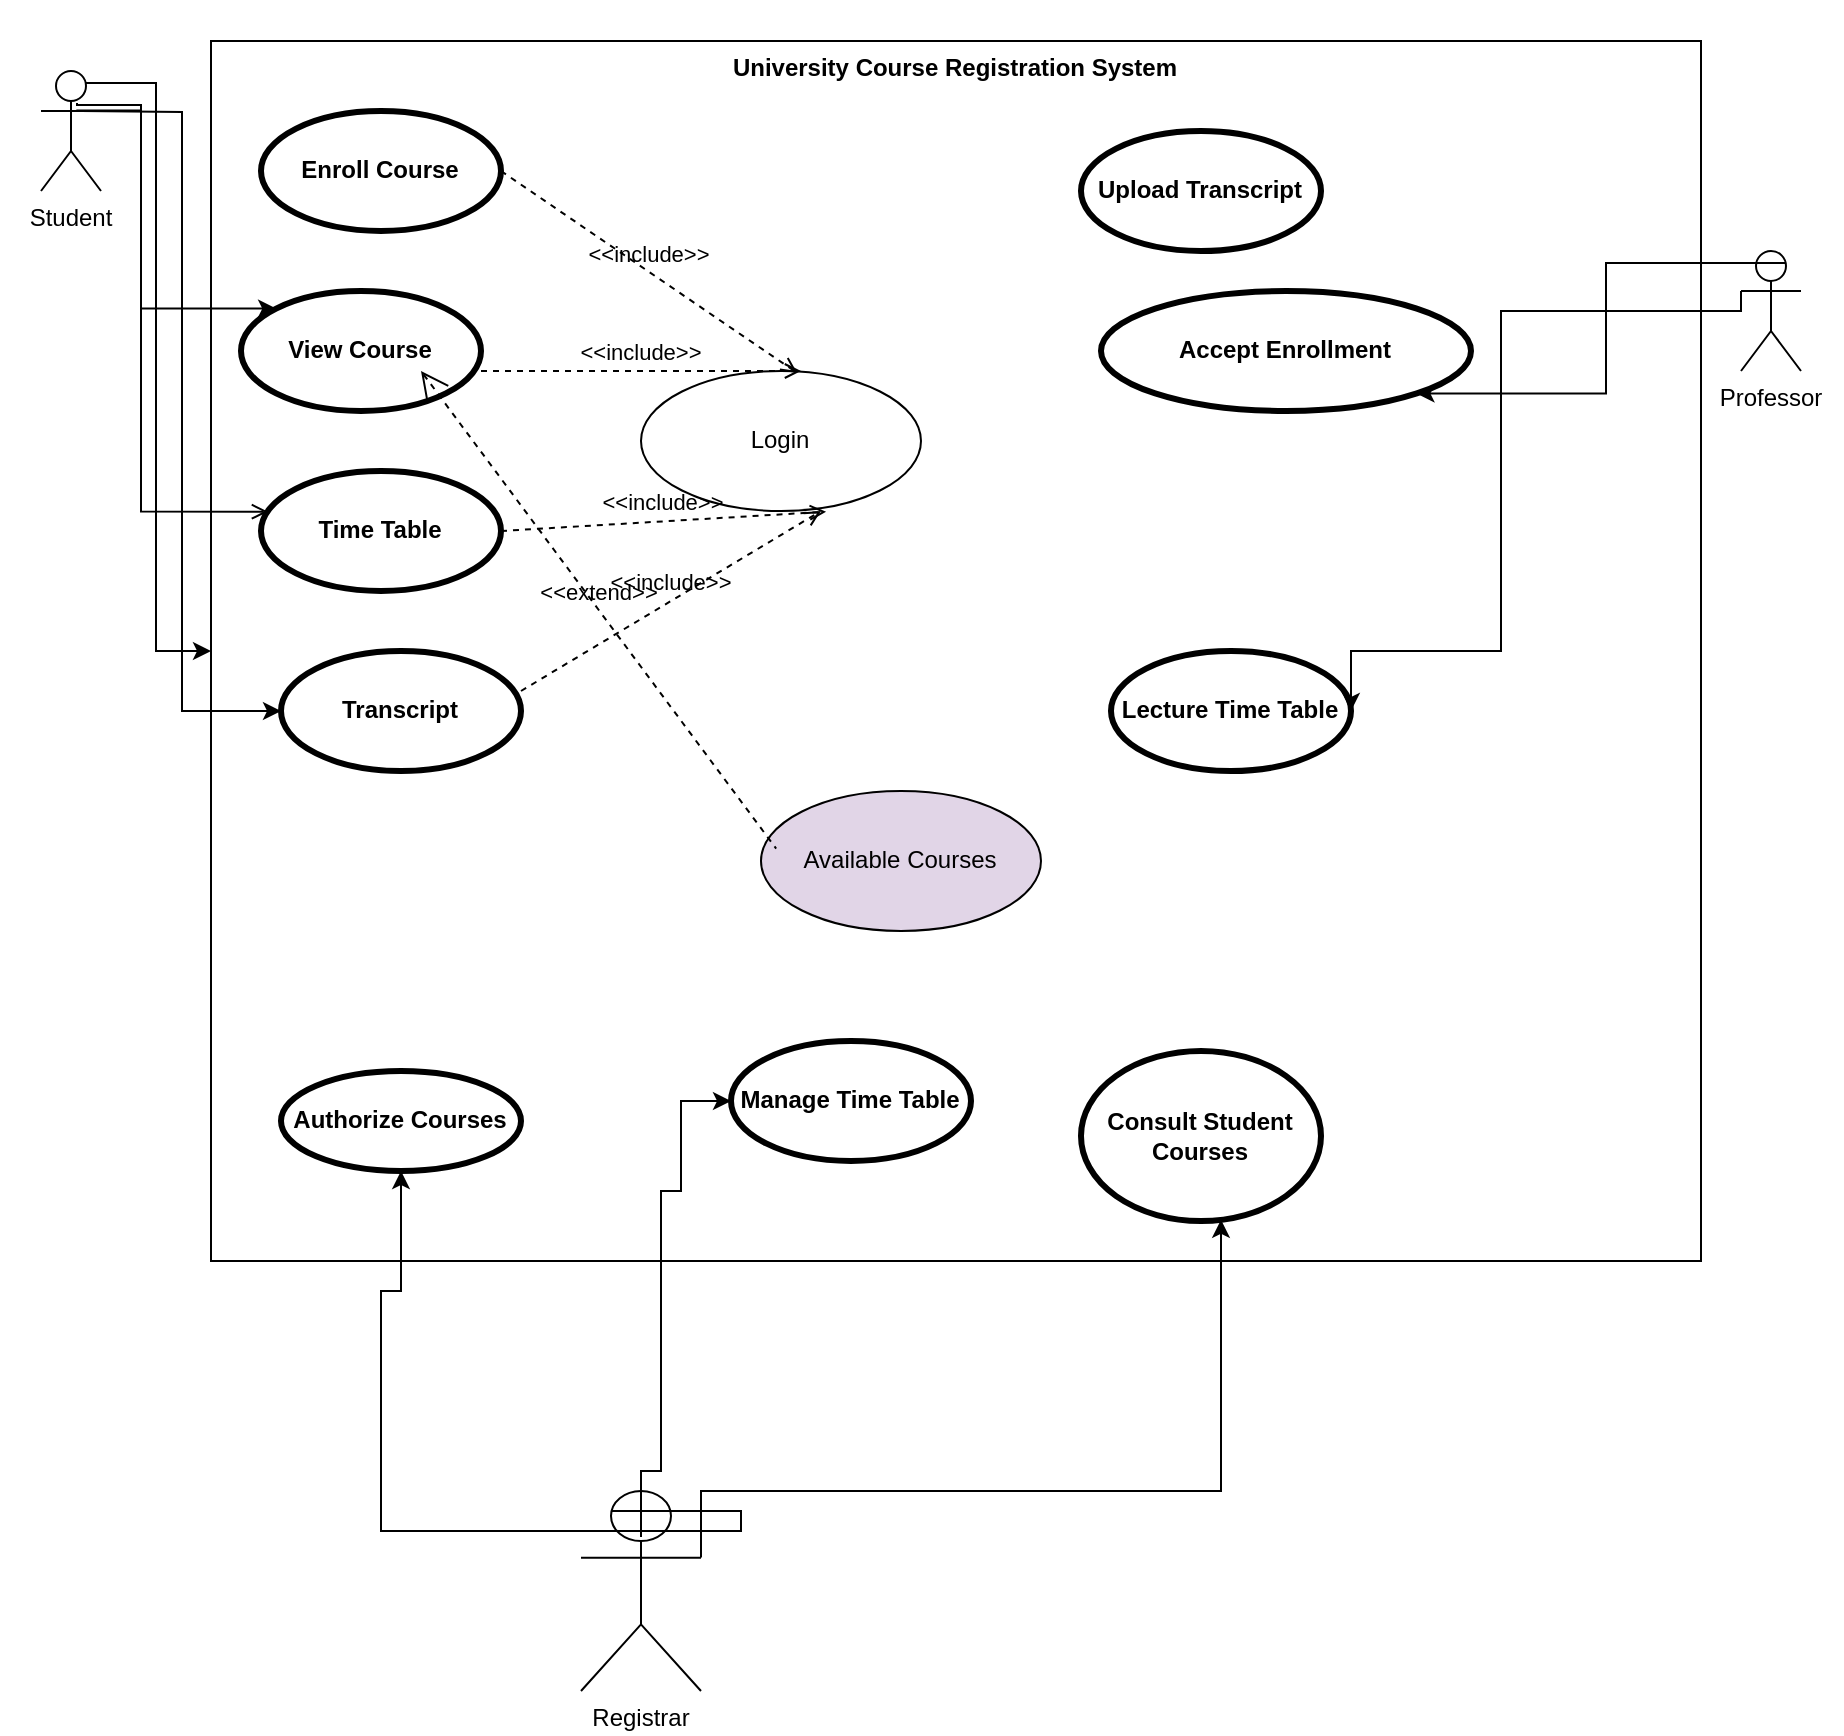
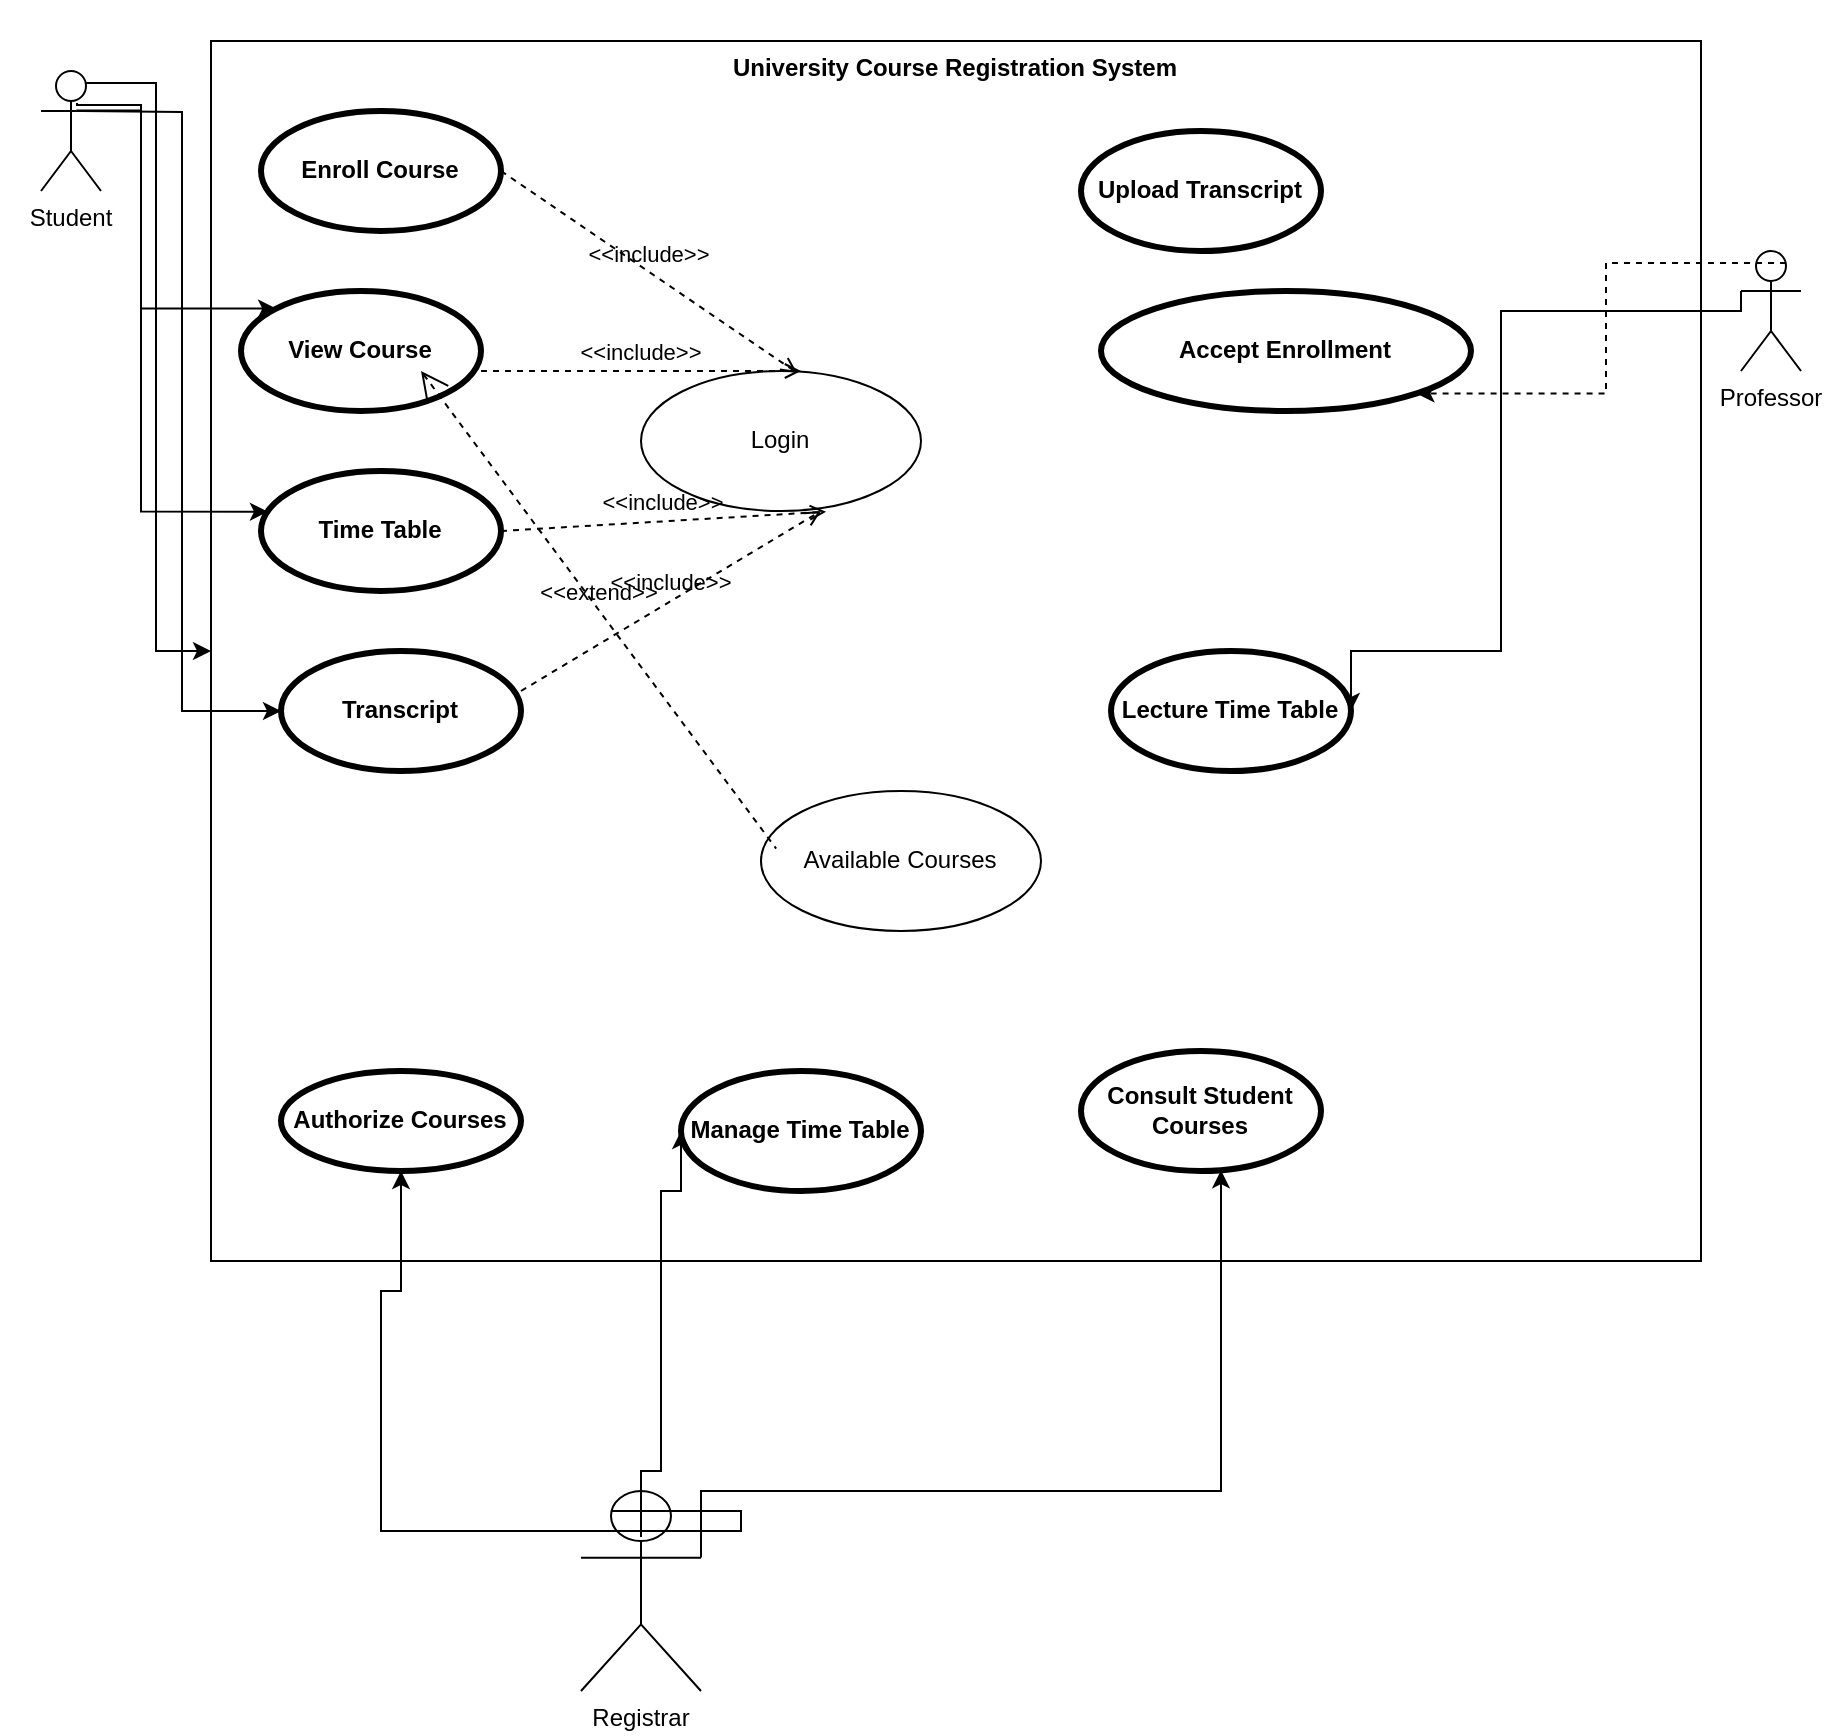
(1672, 263) -> (1672, 263)
(256, 512) -> (253, 512)
(901, 861) -> (901, 861)
(851, 1101) -> (801, 1131)
(1201, 1136) -> (1201, 1111)
